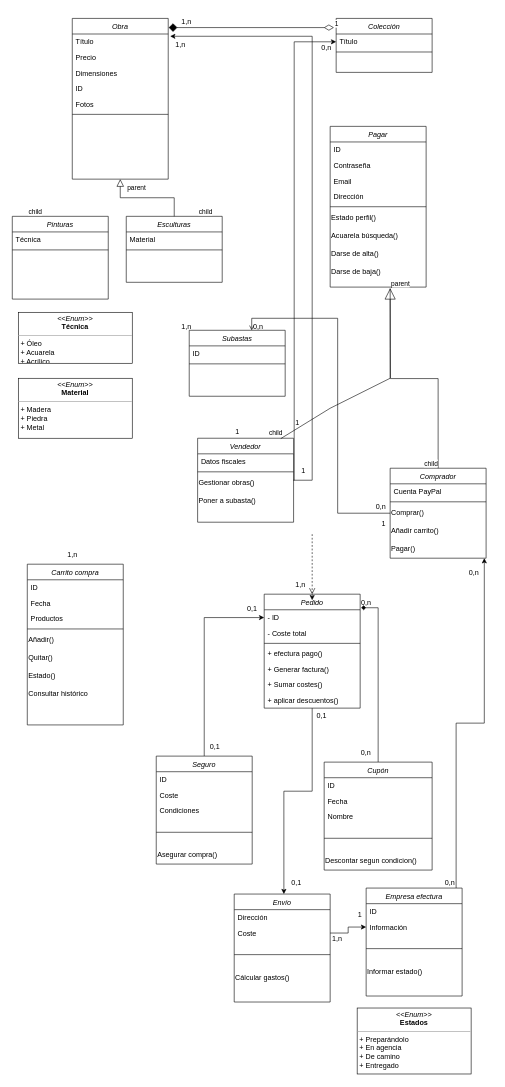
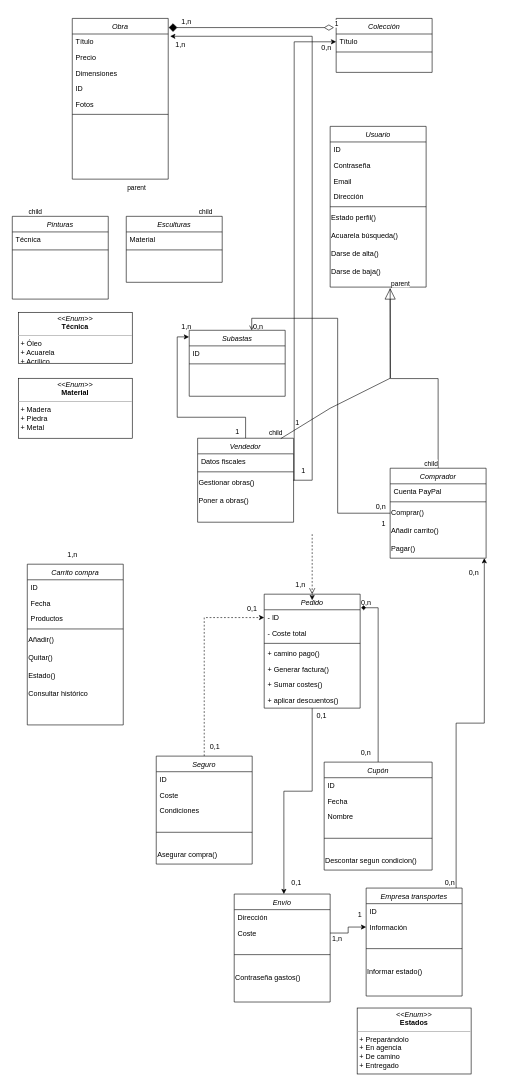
(378, 134) -> (378, 134)
(151, 198) -> none
none -> (246, 426)
(231, 501) -> (227, 501)
(300, 654) -> (295, 654)
(204, 659) -> (204, 659)
(414, 896) -> (414, 896)
(267, 978) -> (273, 978)
